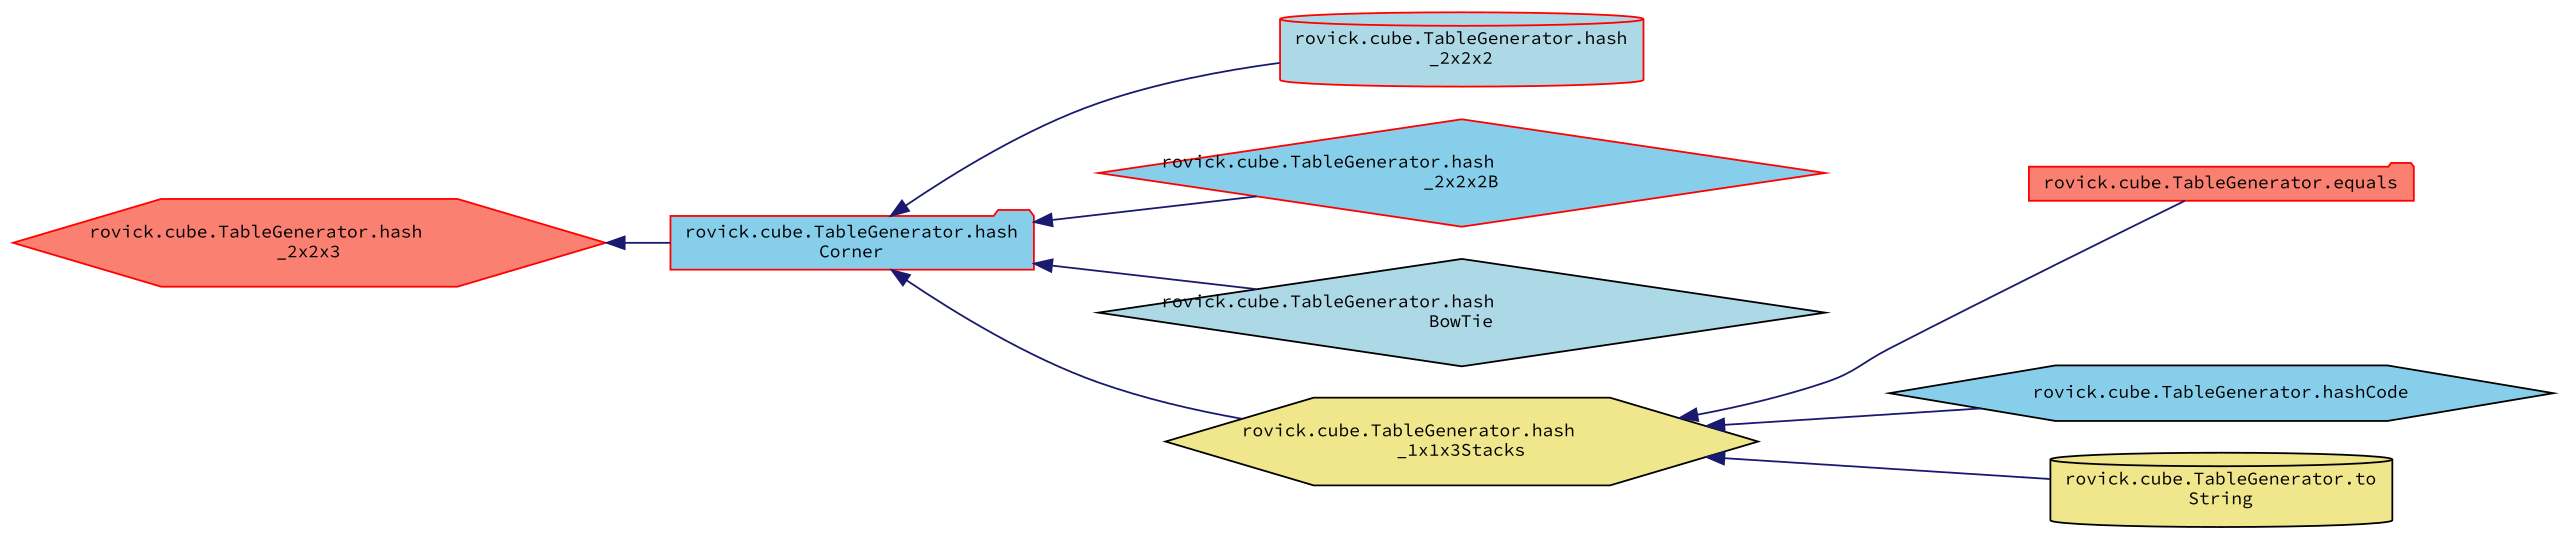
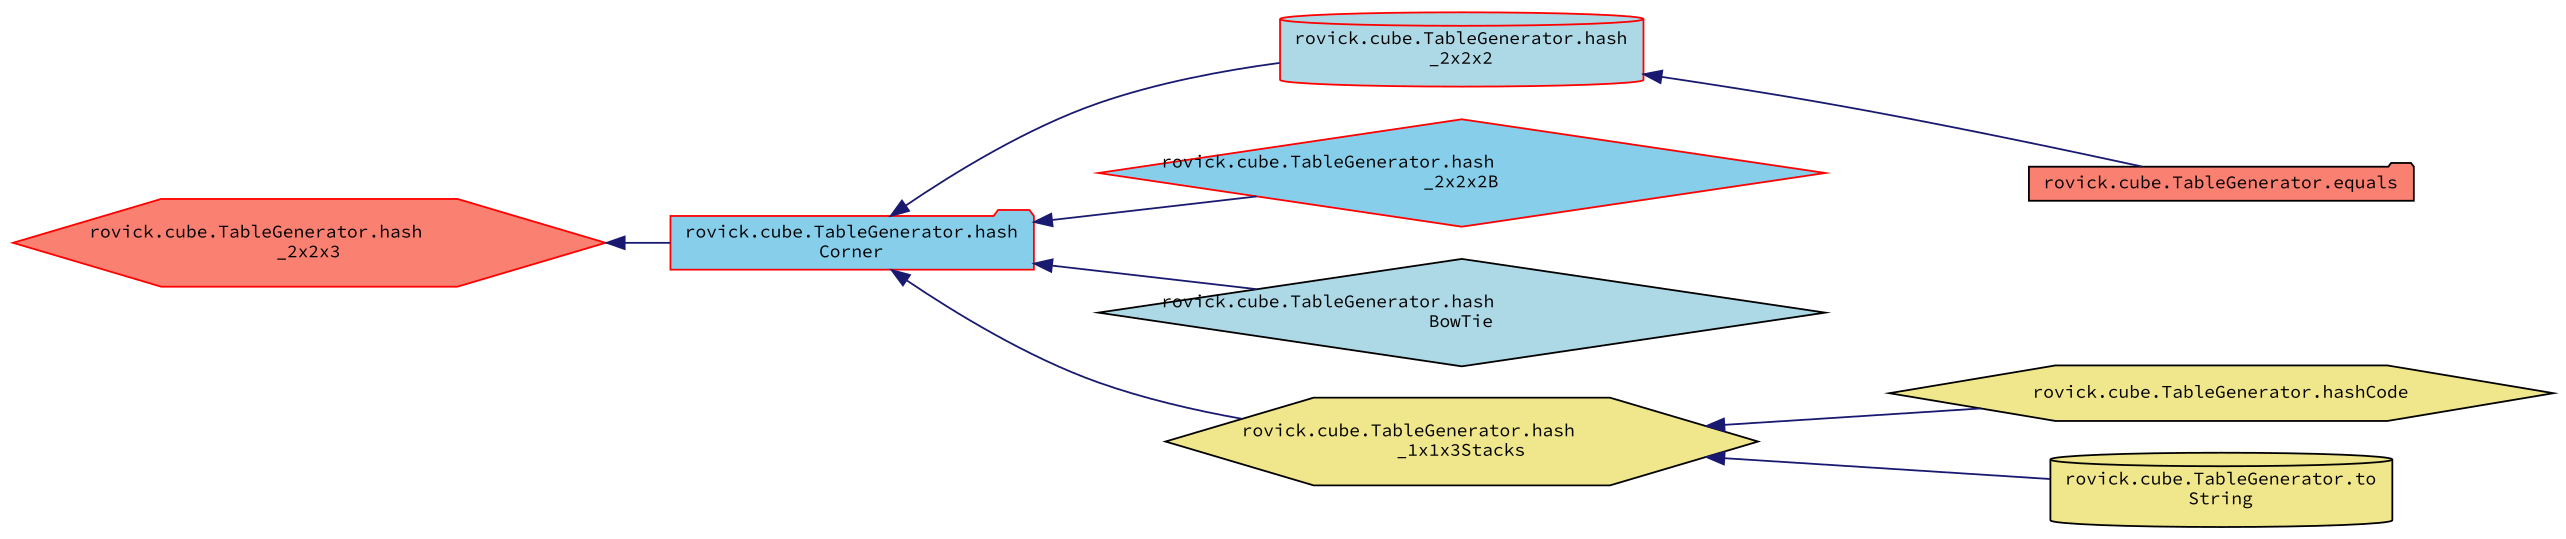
(2221, 184) -> (2221, 184)
(1945, 320) -> (1903, 117)
(2221, 393) -> (2221, 393)
